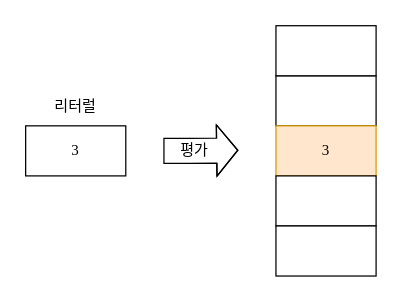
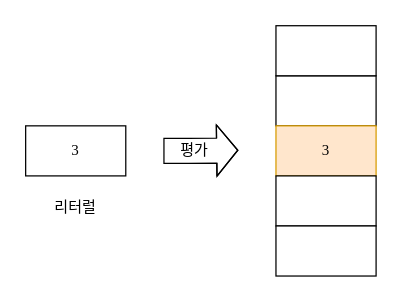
(76, 107) -> (76, 207)
